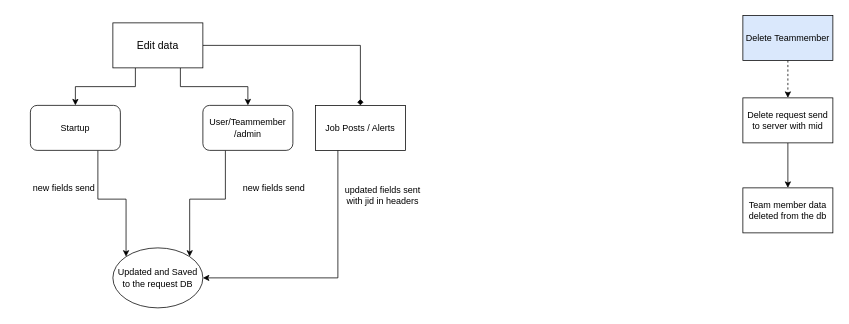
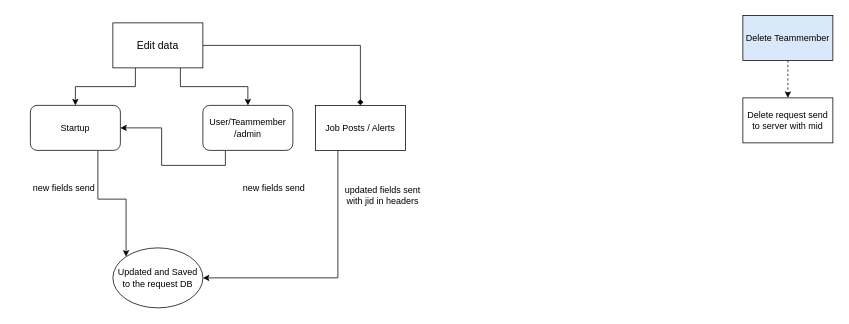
(788, 181) -> none
(788, 210) -> none
(190, 224) -> (175, 165)
